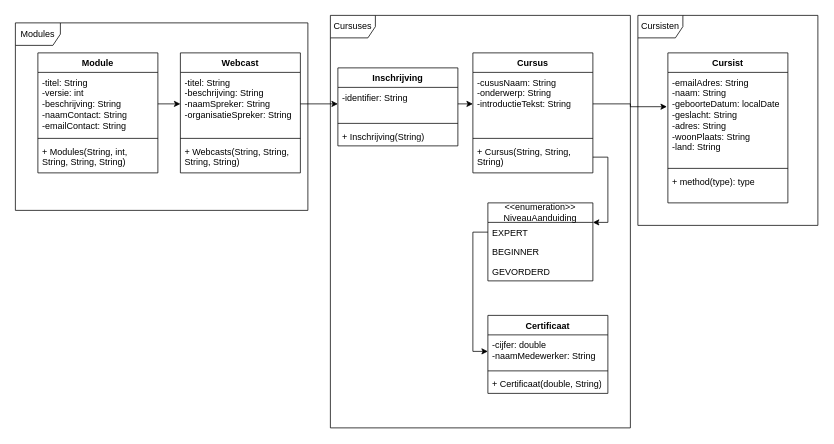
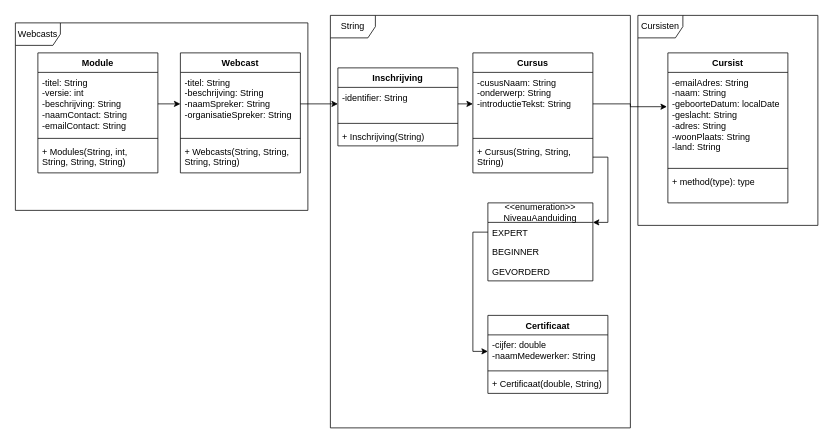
(353, 27) -> (353, 27)
(38, 34) -> (38, 34)
